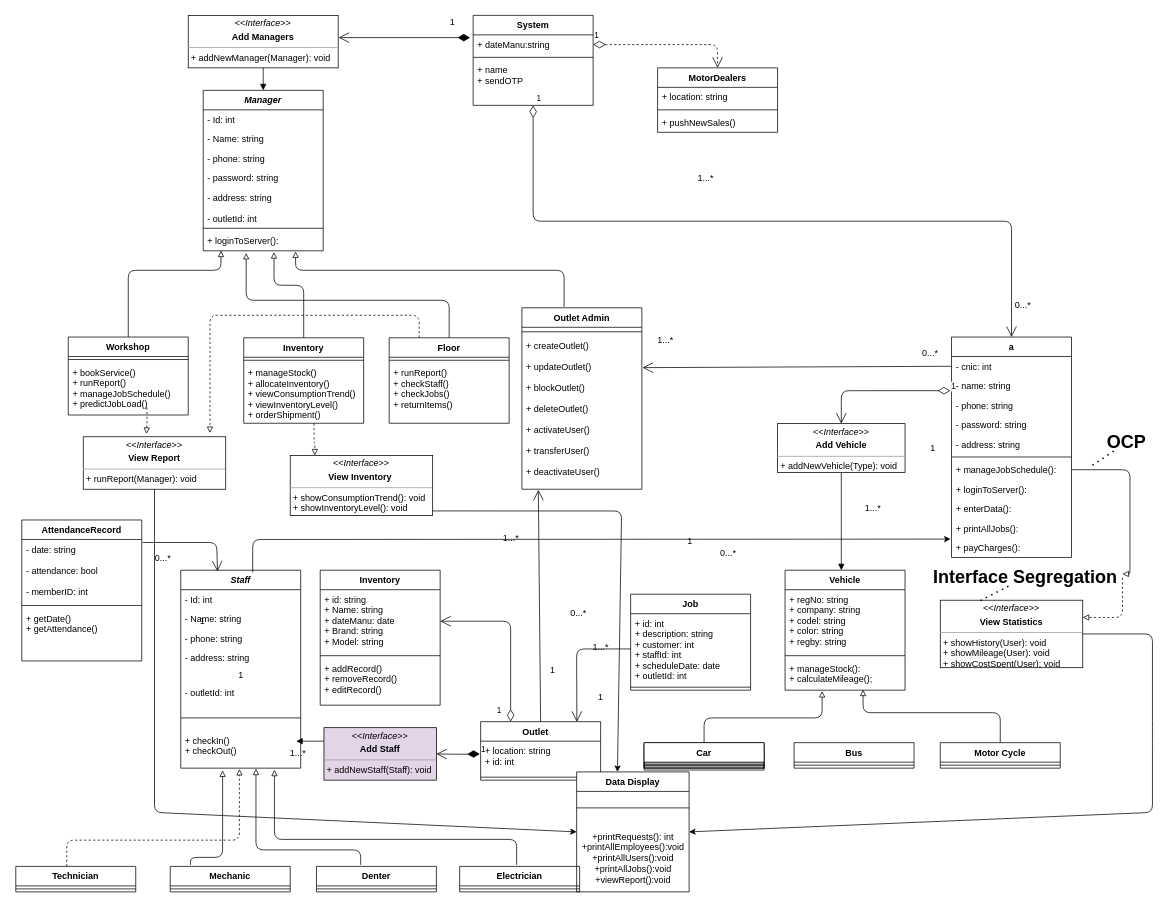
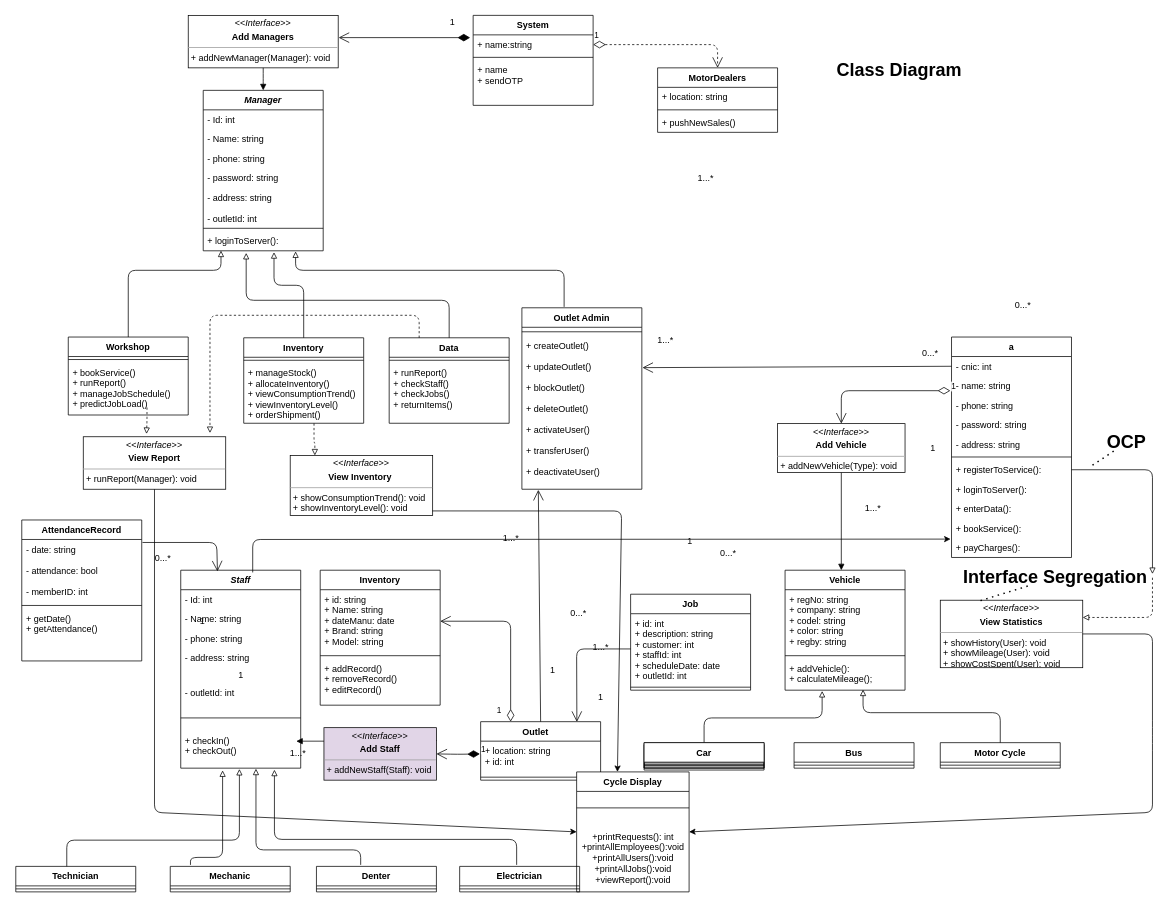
(516, 45) -> (506, 45)
none -> (899, 70)
(777, 221) -> none
(449, 348) -> (449, 348)
(1007, 470) -> (1006, 470)
(992, 529) -> (992, 529)
(1025, 578) -> (1055, 578)
(827, 669) -> (822, 669)
(632, 782) -> (632, 782)
(173, 840) -> (173, 840)
